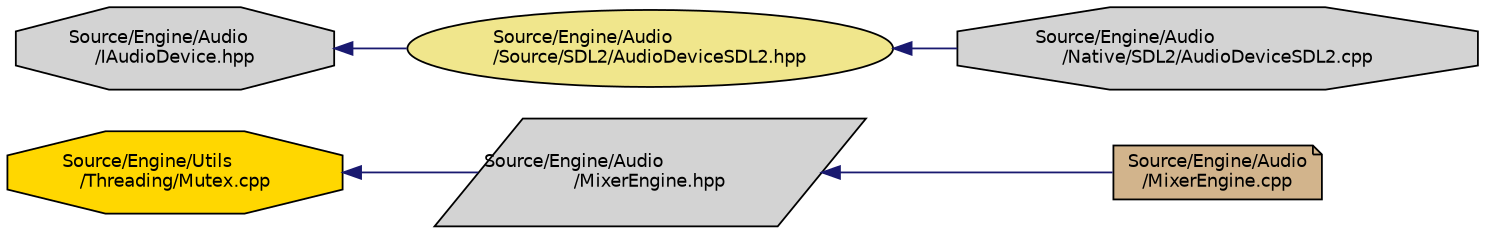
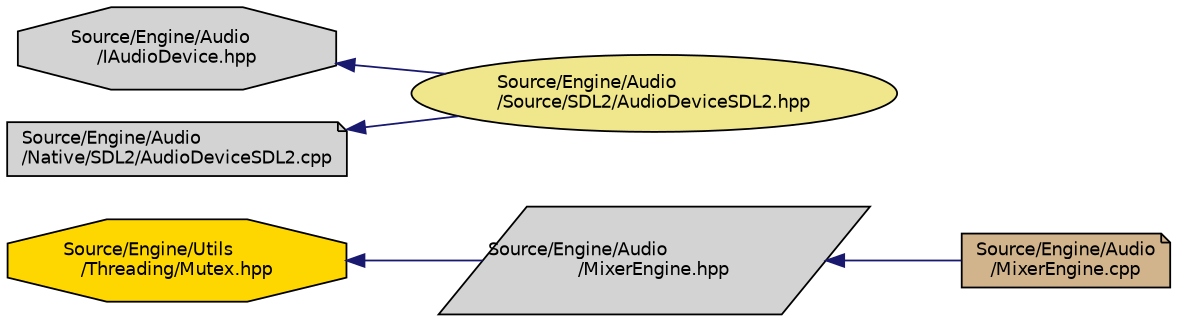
(935, 48) -> (412, 122)
(1218, 48) -> (177, 149)
(175, 172) -> (177, 261)
